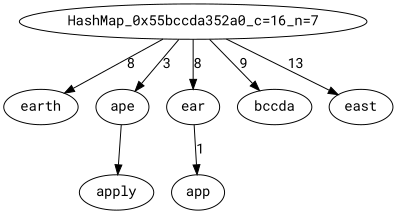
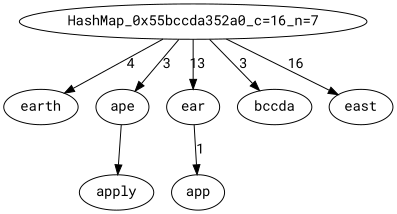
(131, 64) -> (131, 64)
(198, 64) -> (198, 64)
(244, 64) -> (244, 64)
(296, 64) -> (296, 64)
